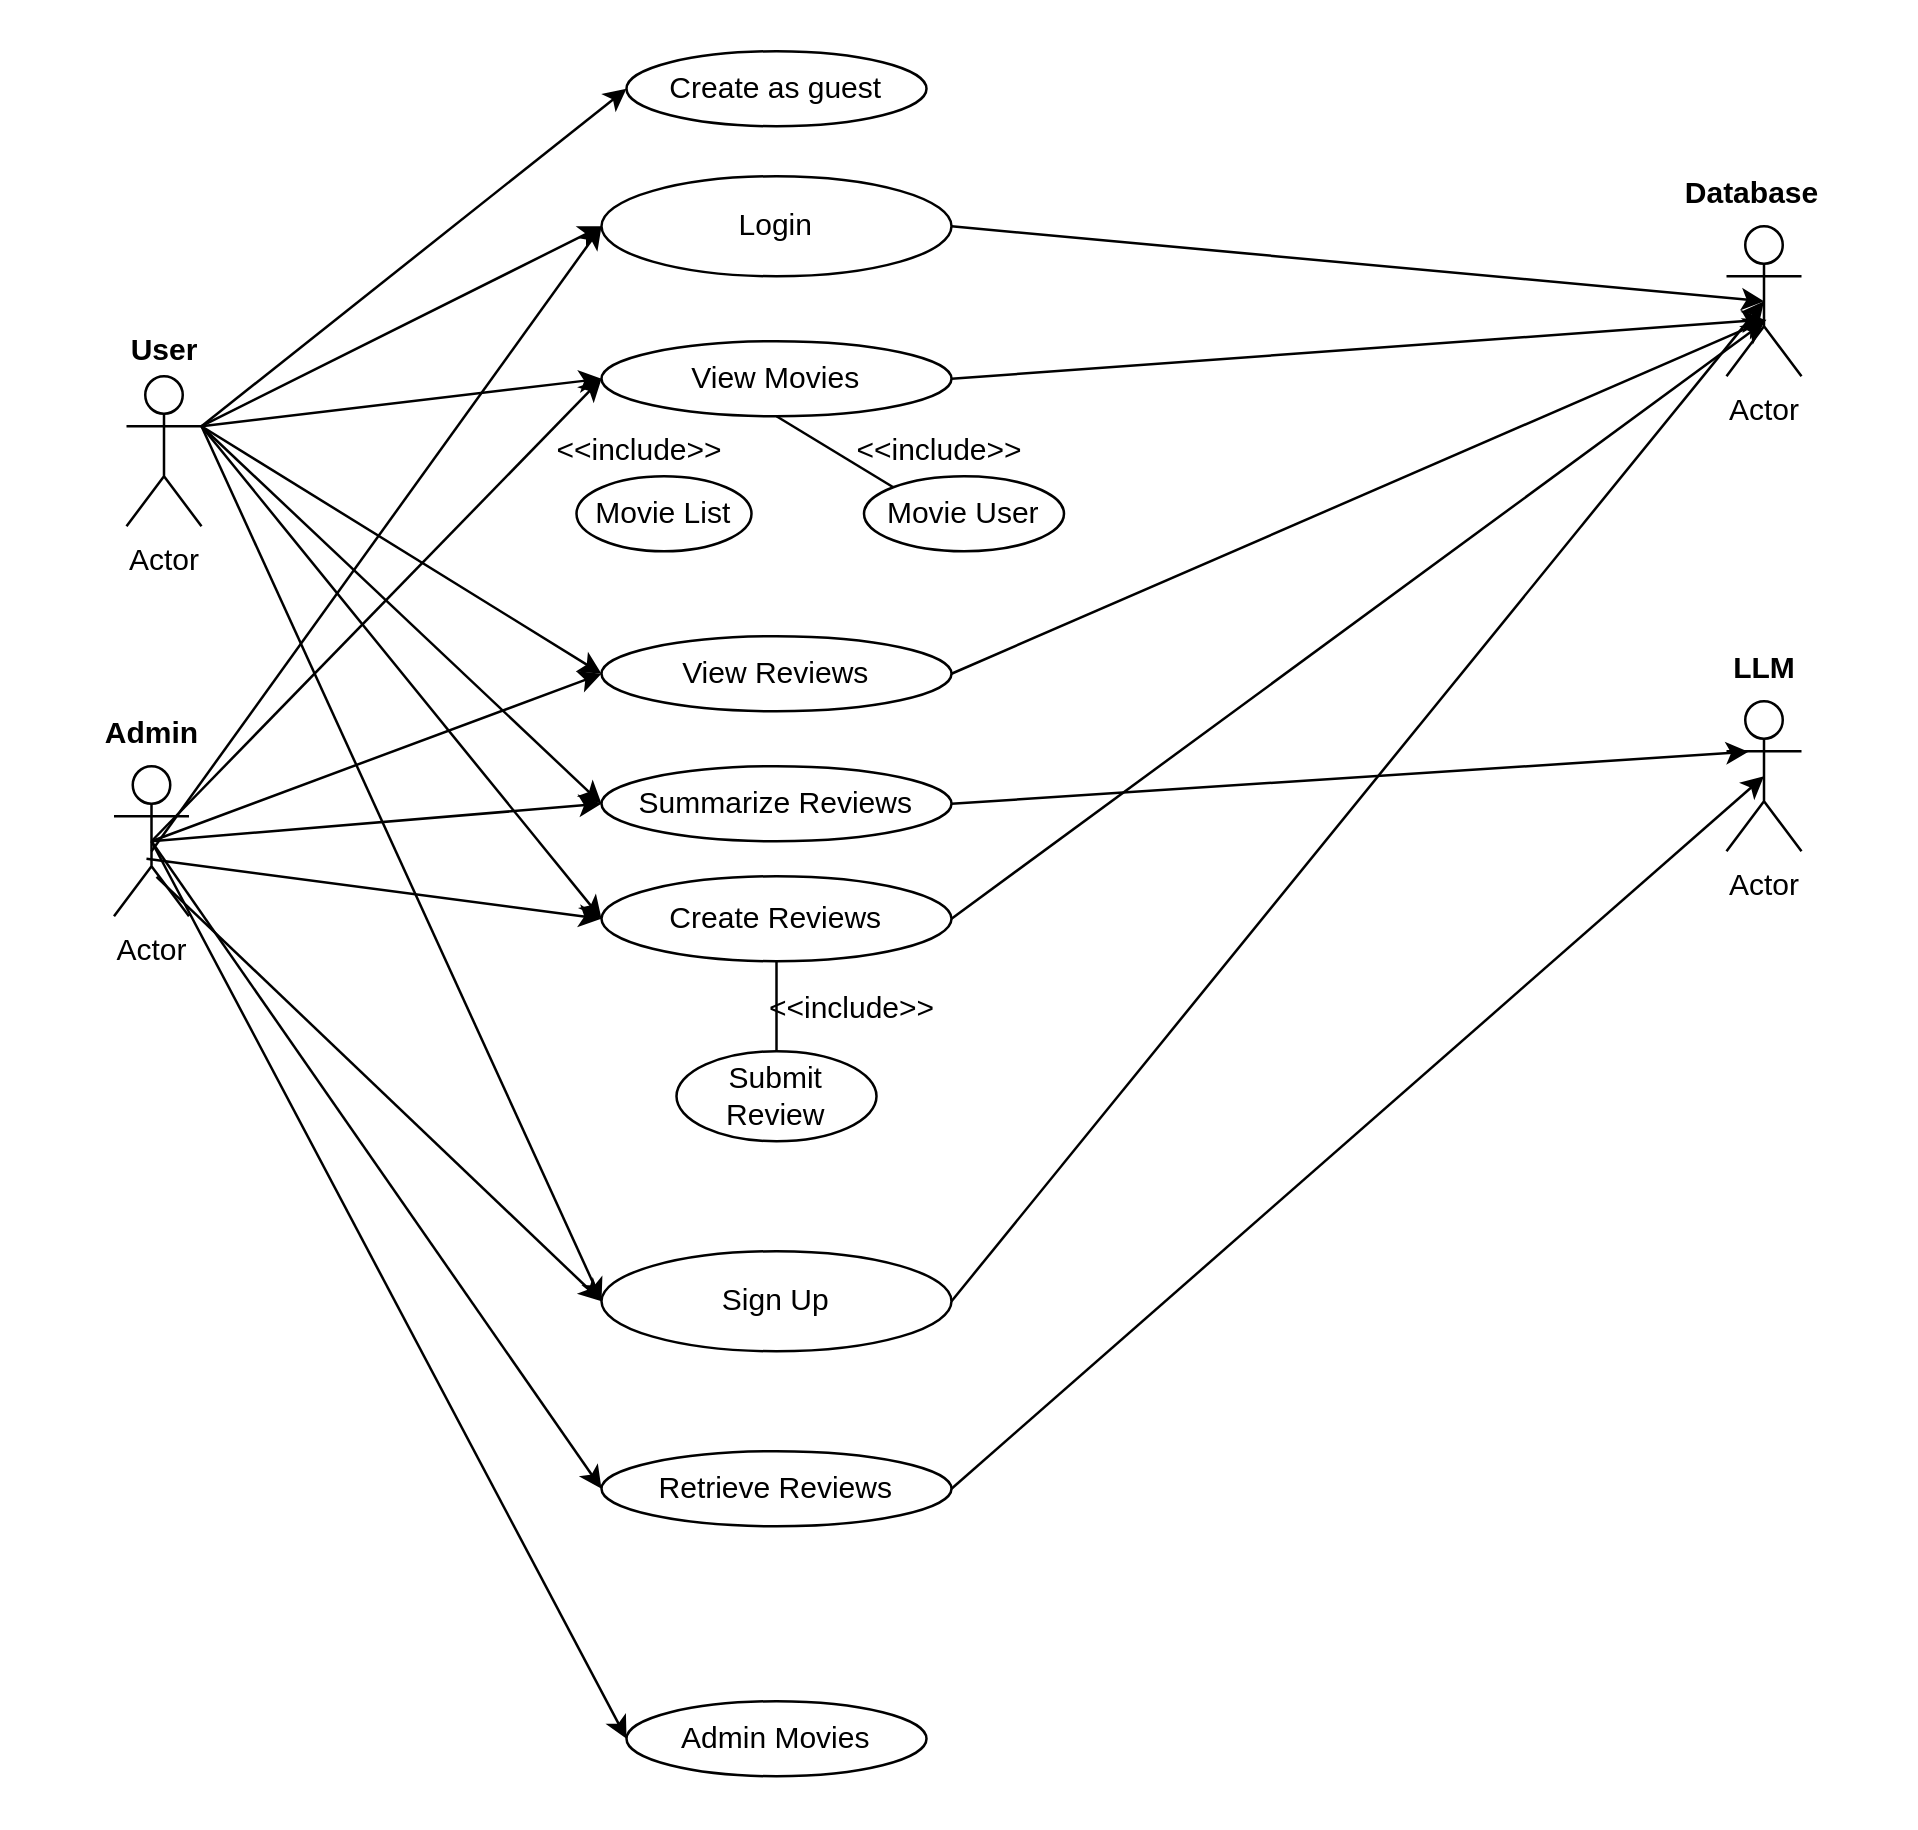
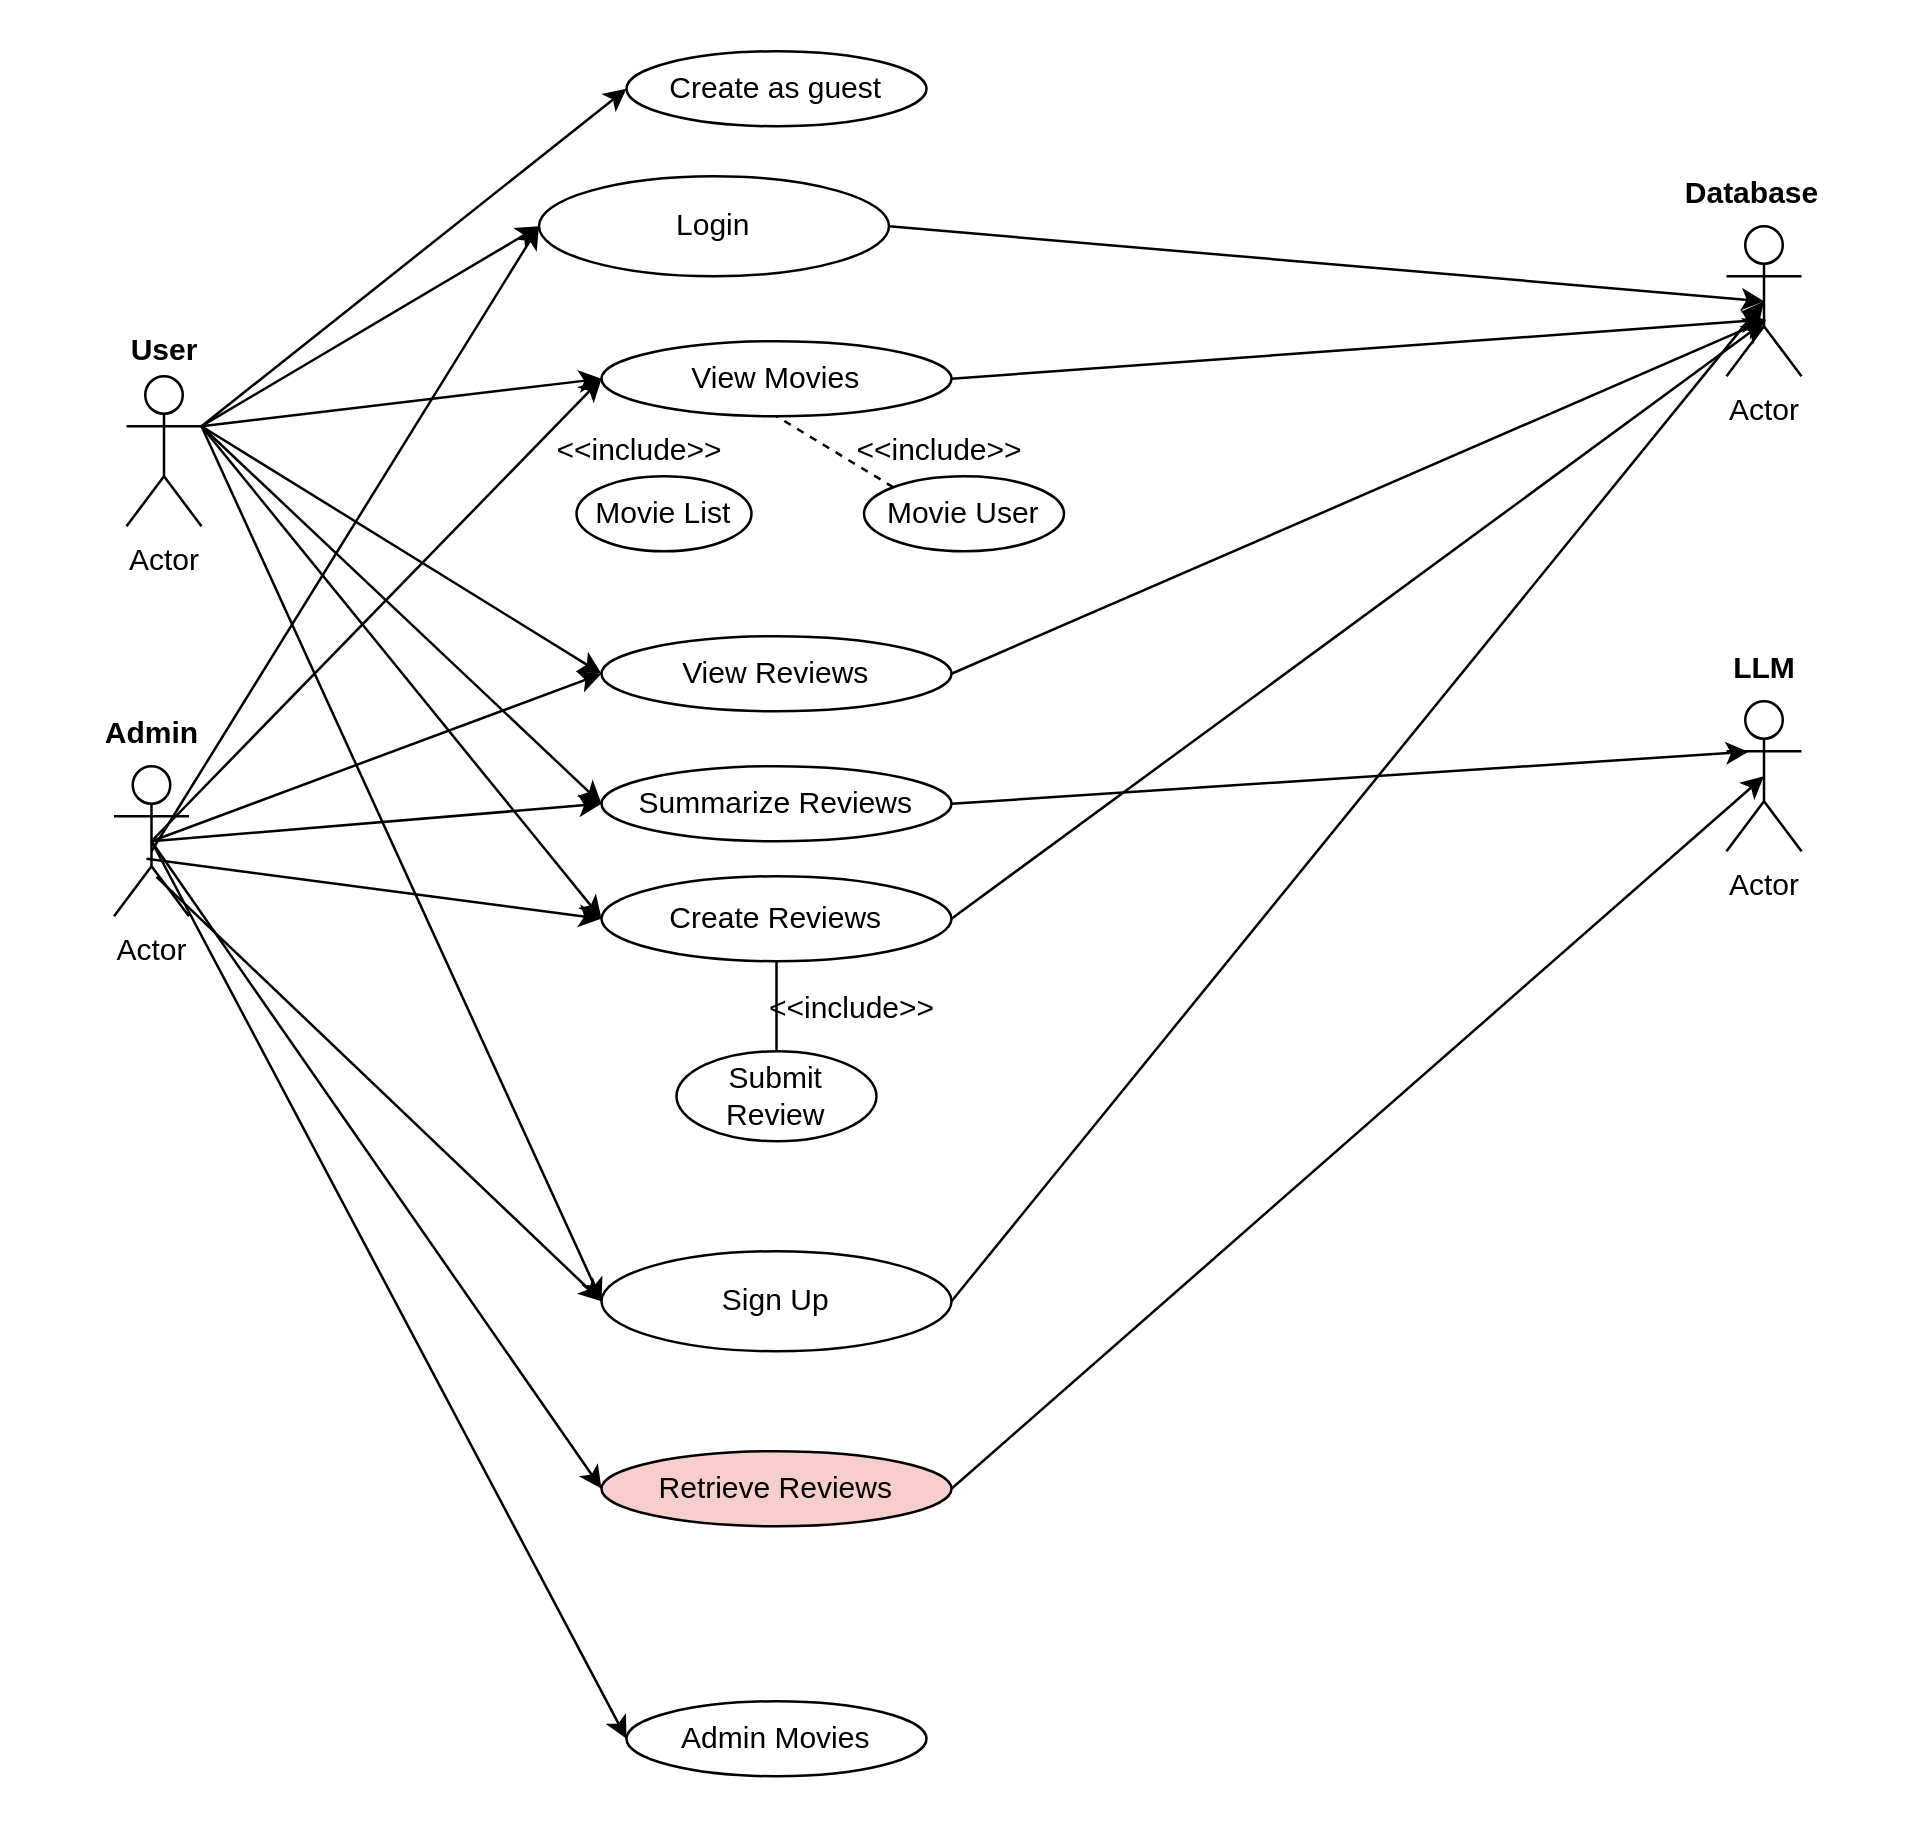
(776, 226) -> (714, 226)
(832, 450) -> (832, 450)
(776, 1489) -> (776, 1489)
